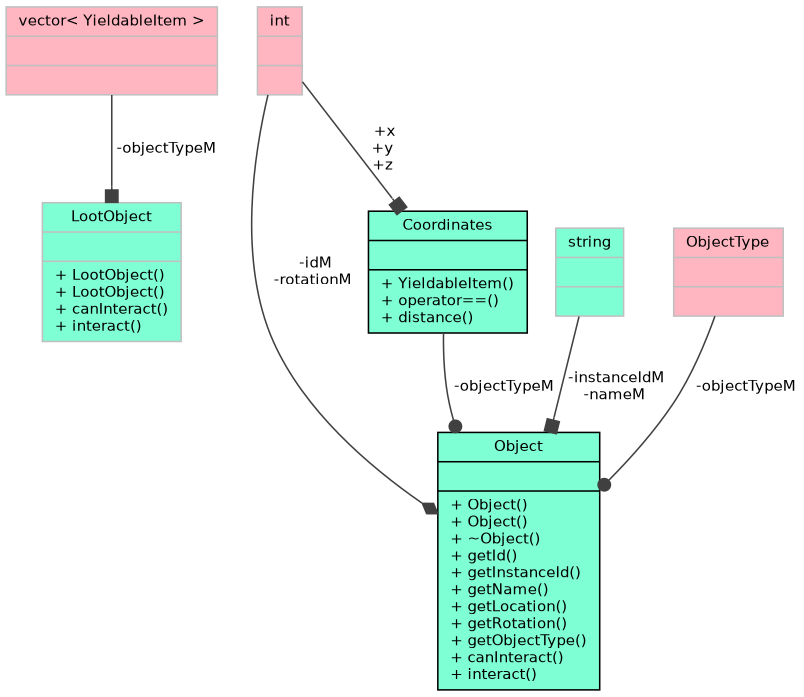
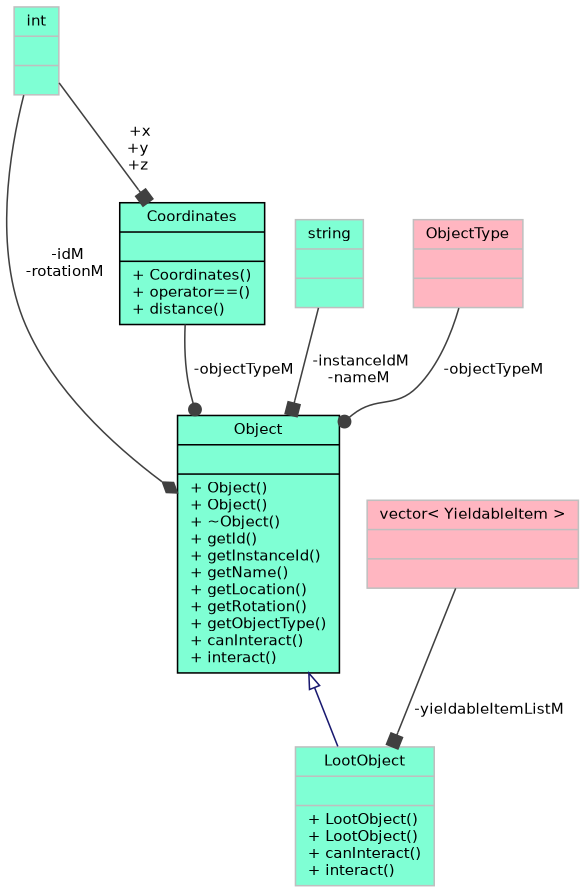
(280, 51) -> (36, 51)
(165, 149) -> (487, 710)
(448, 284) -> (192, 275)
none -> (326, 717)
